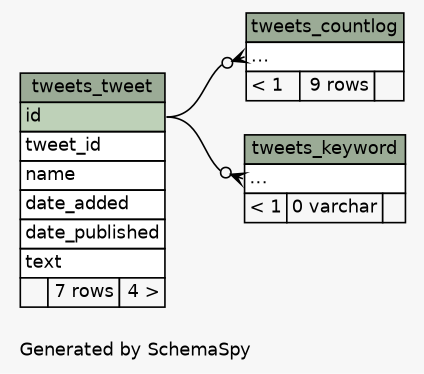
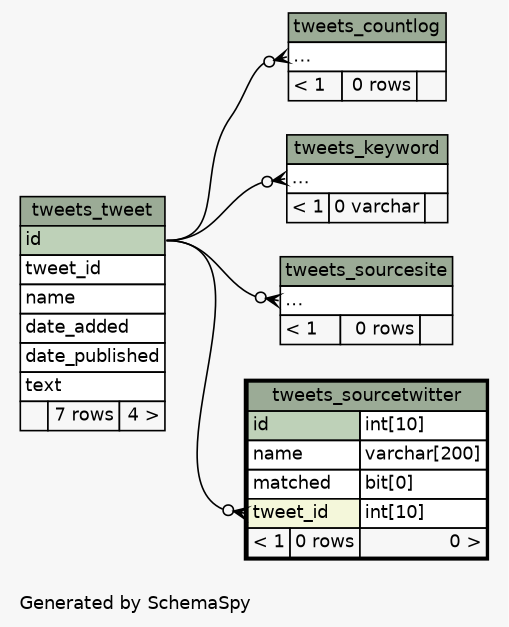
(340, 85) -> (382, 85)
none -> (366, 301)
none -> (366, 470)
